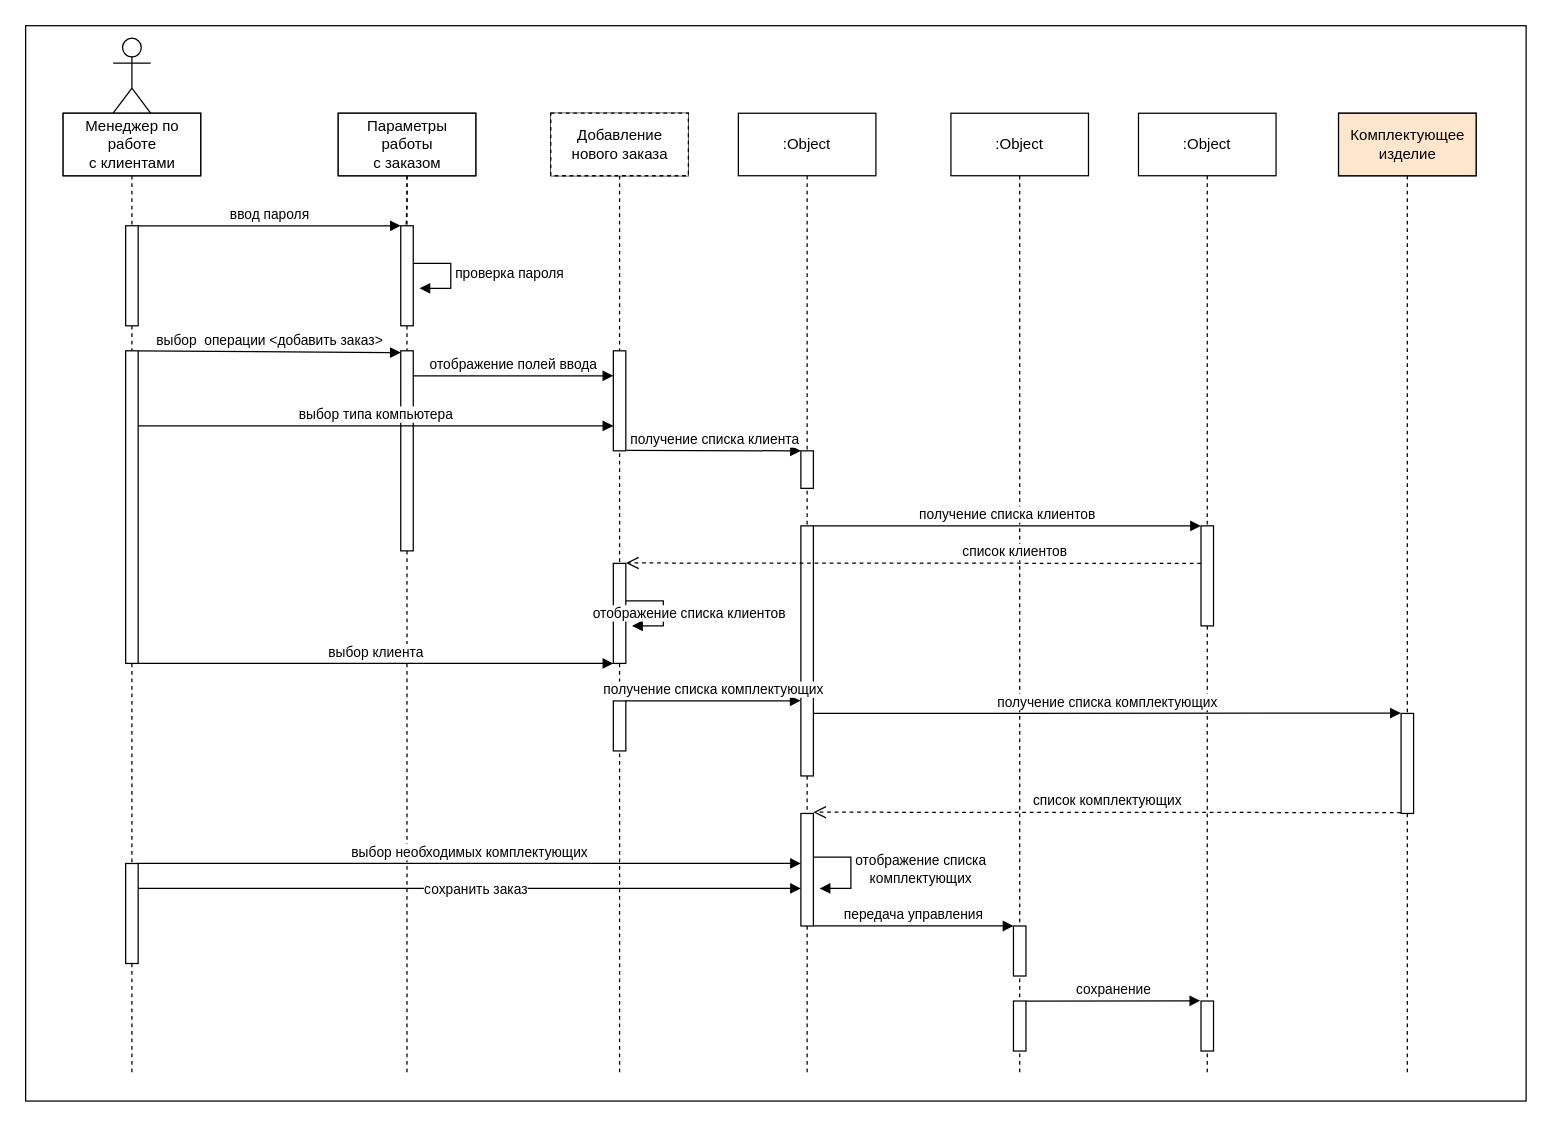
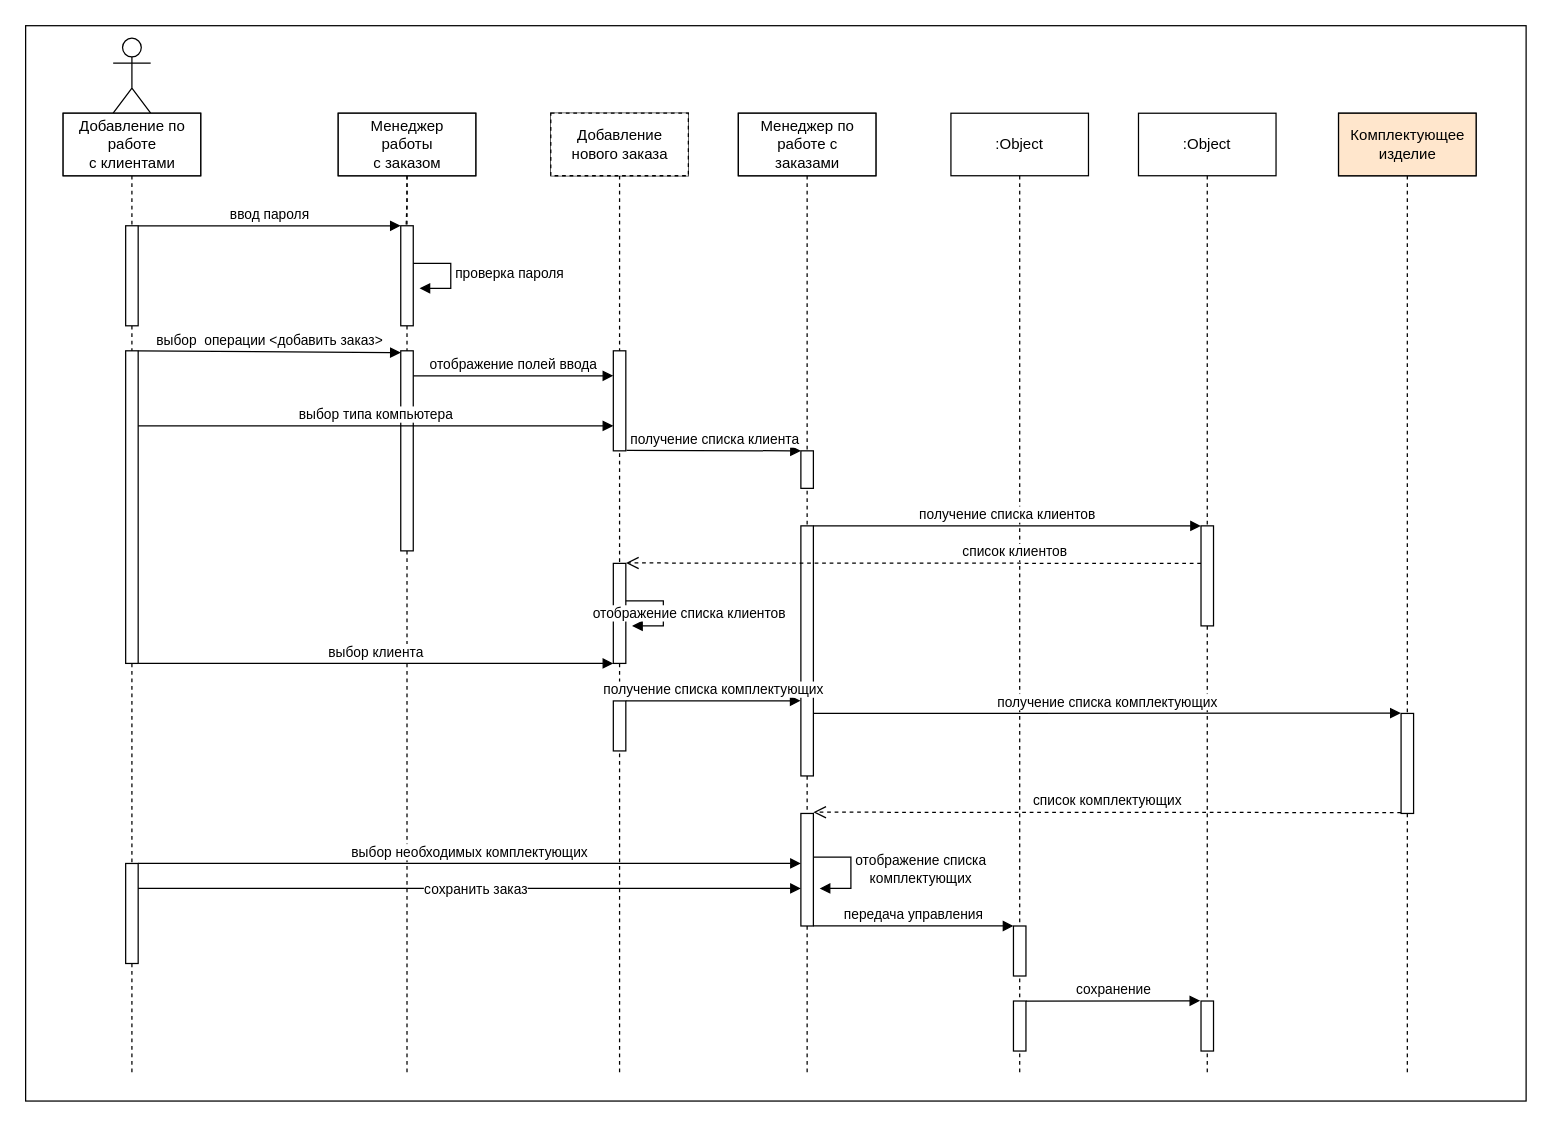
(133, 144) -> (133, 144)
(408, 144) -> (408, 144)
none -> (807, 144)
